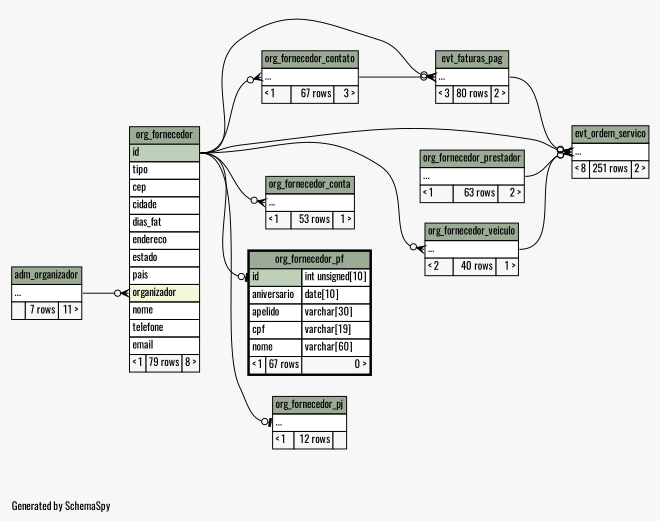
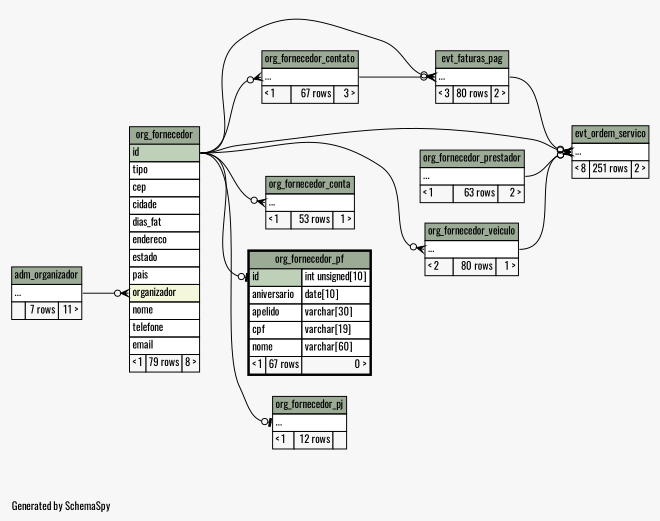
(477, 266) -> (477, 266)
